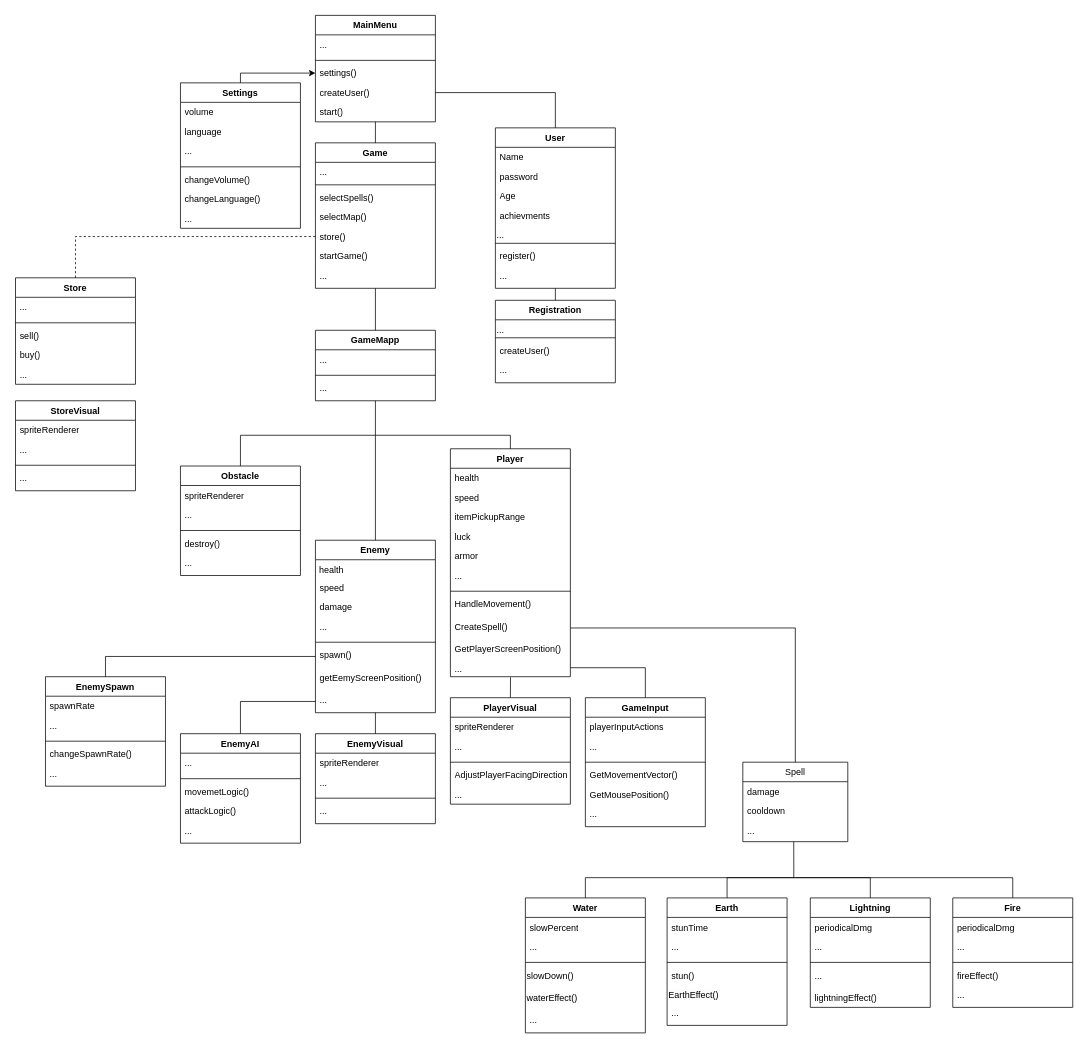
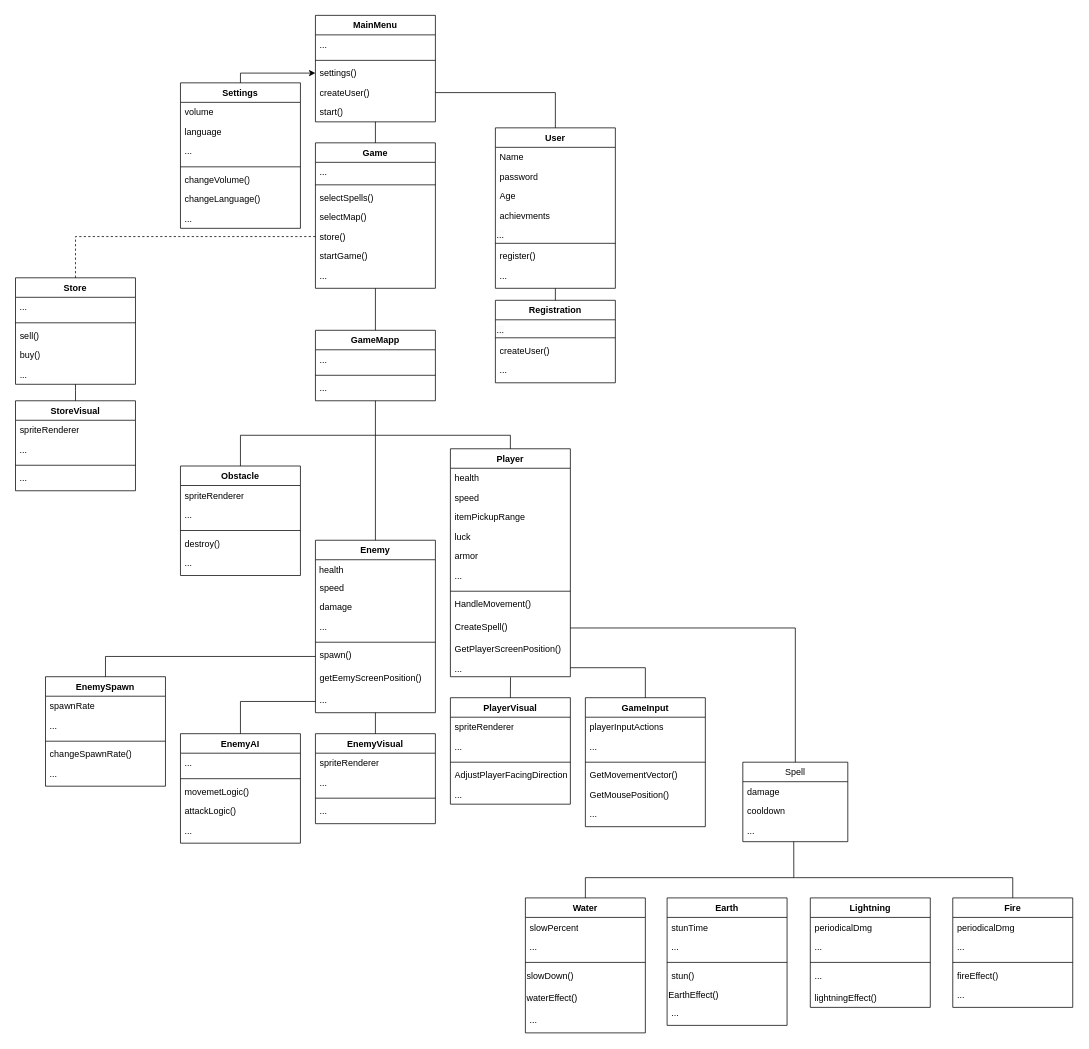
none -> (75, 394)
(727, 889) -> none
